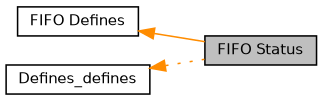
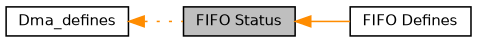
(179, 38) -> (331, 21)
(78, 80) -> (67, 21)
